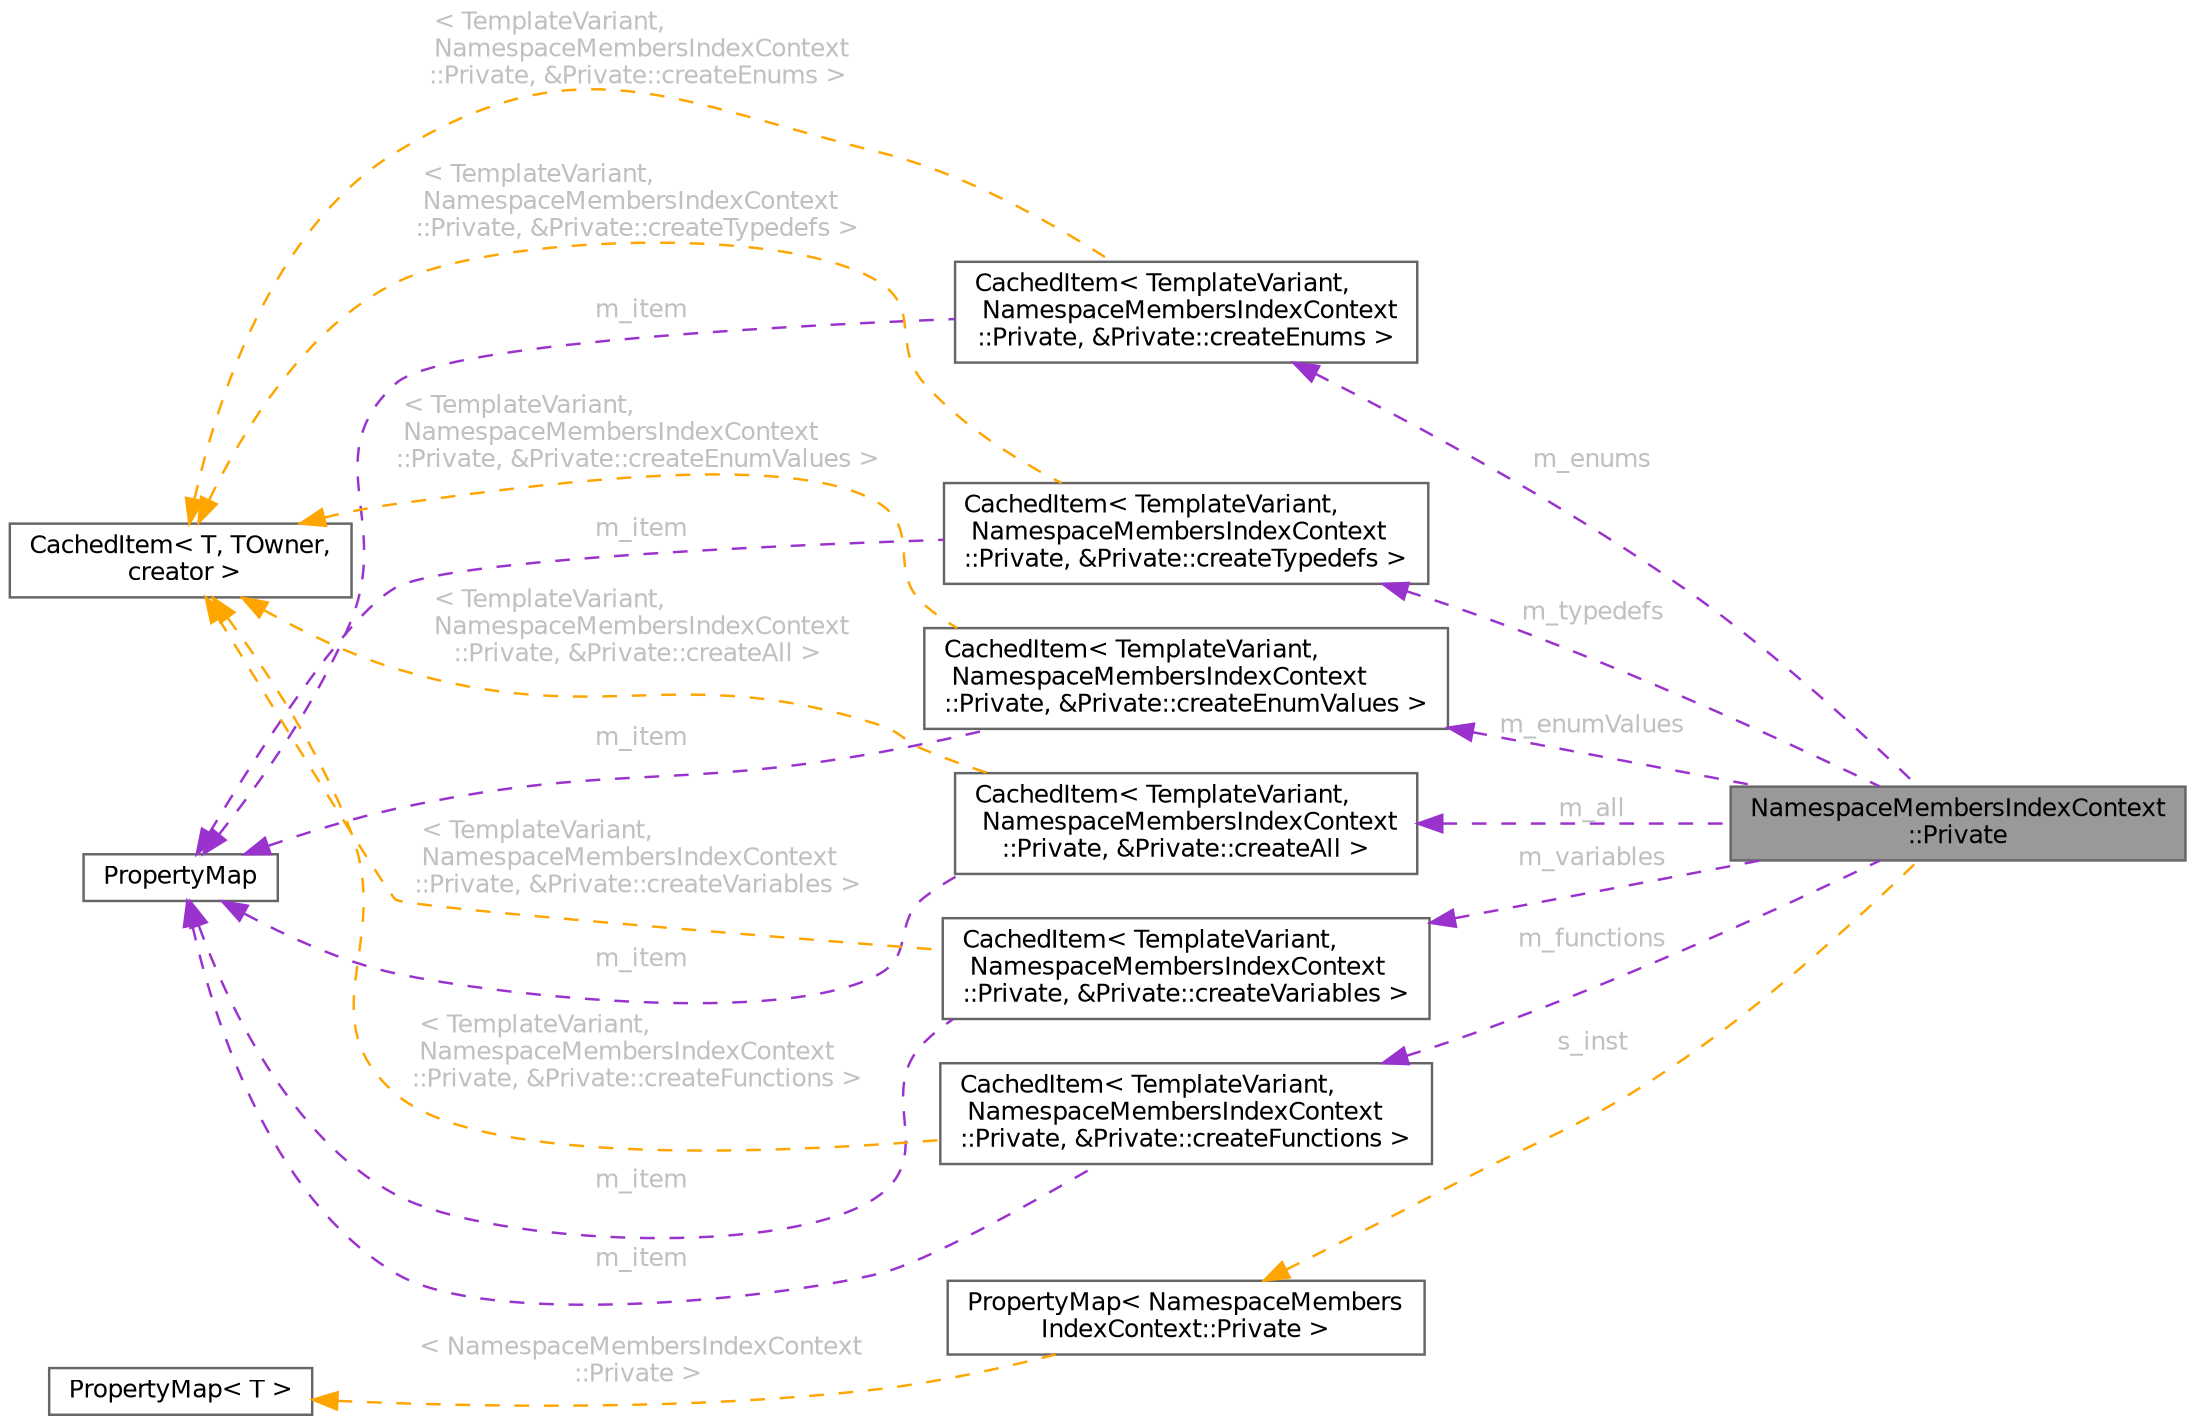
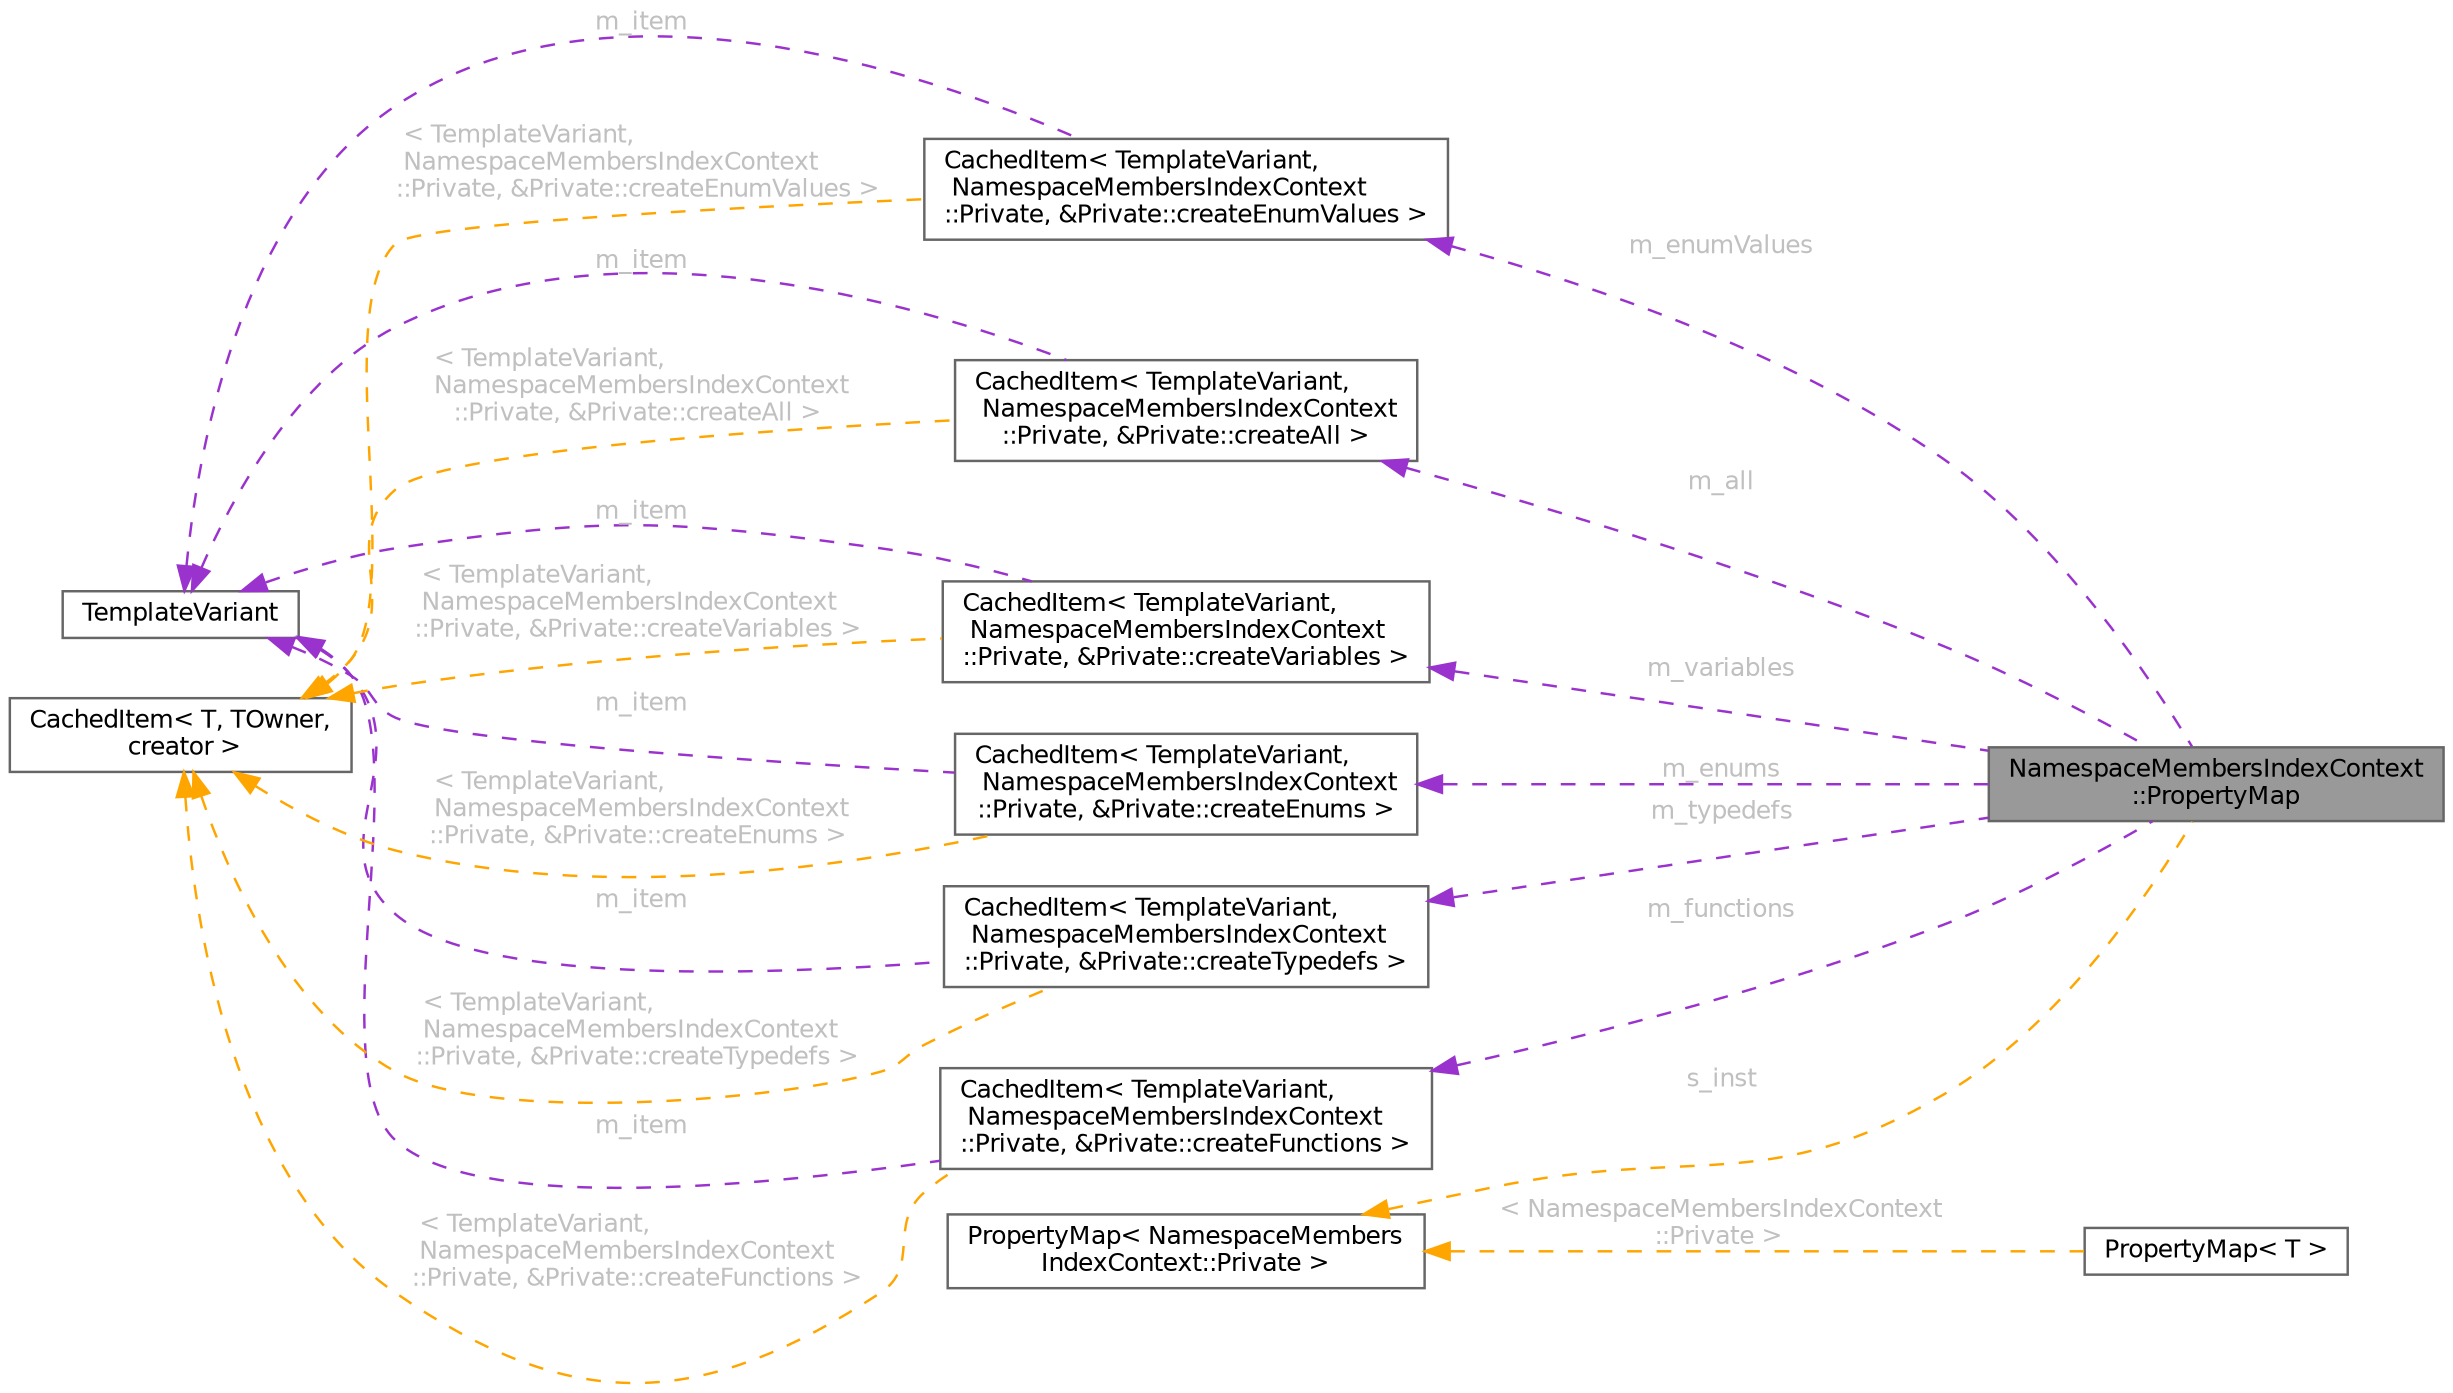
(1958, 824) -> (2216, 784)
(181, 878) -> (181, 615)
(698, 1403) -> (1767, 1251)
